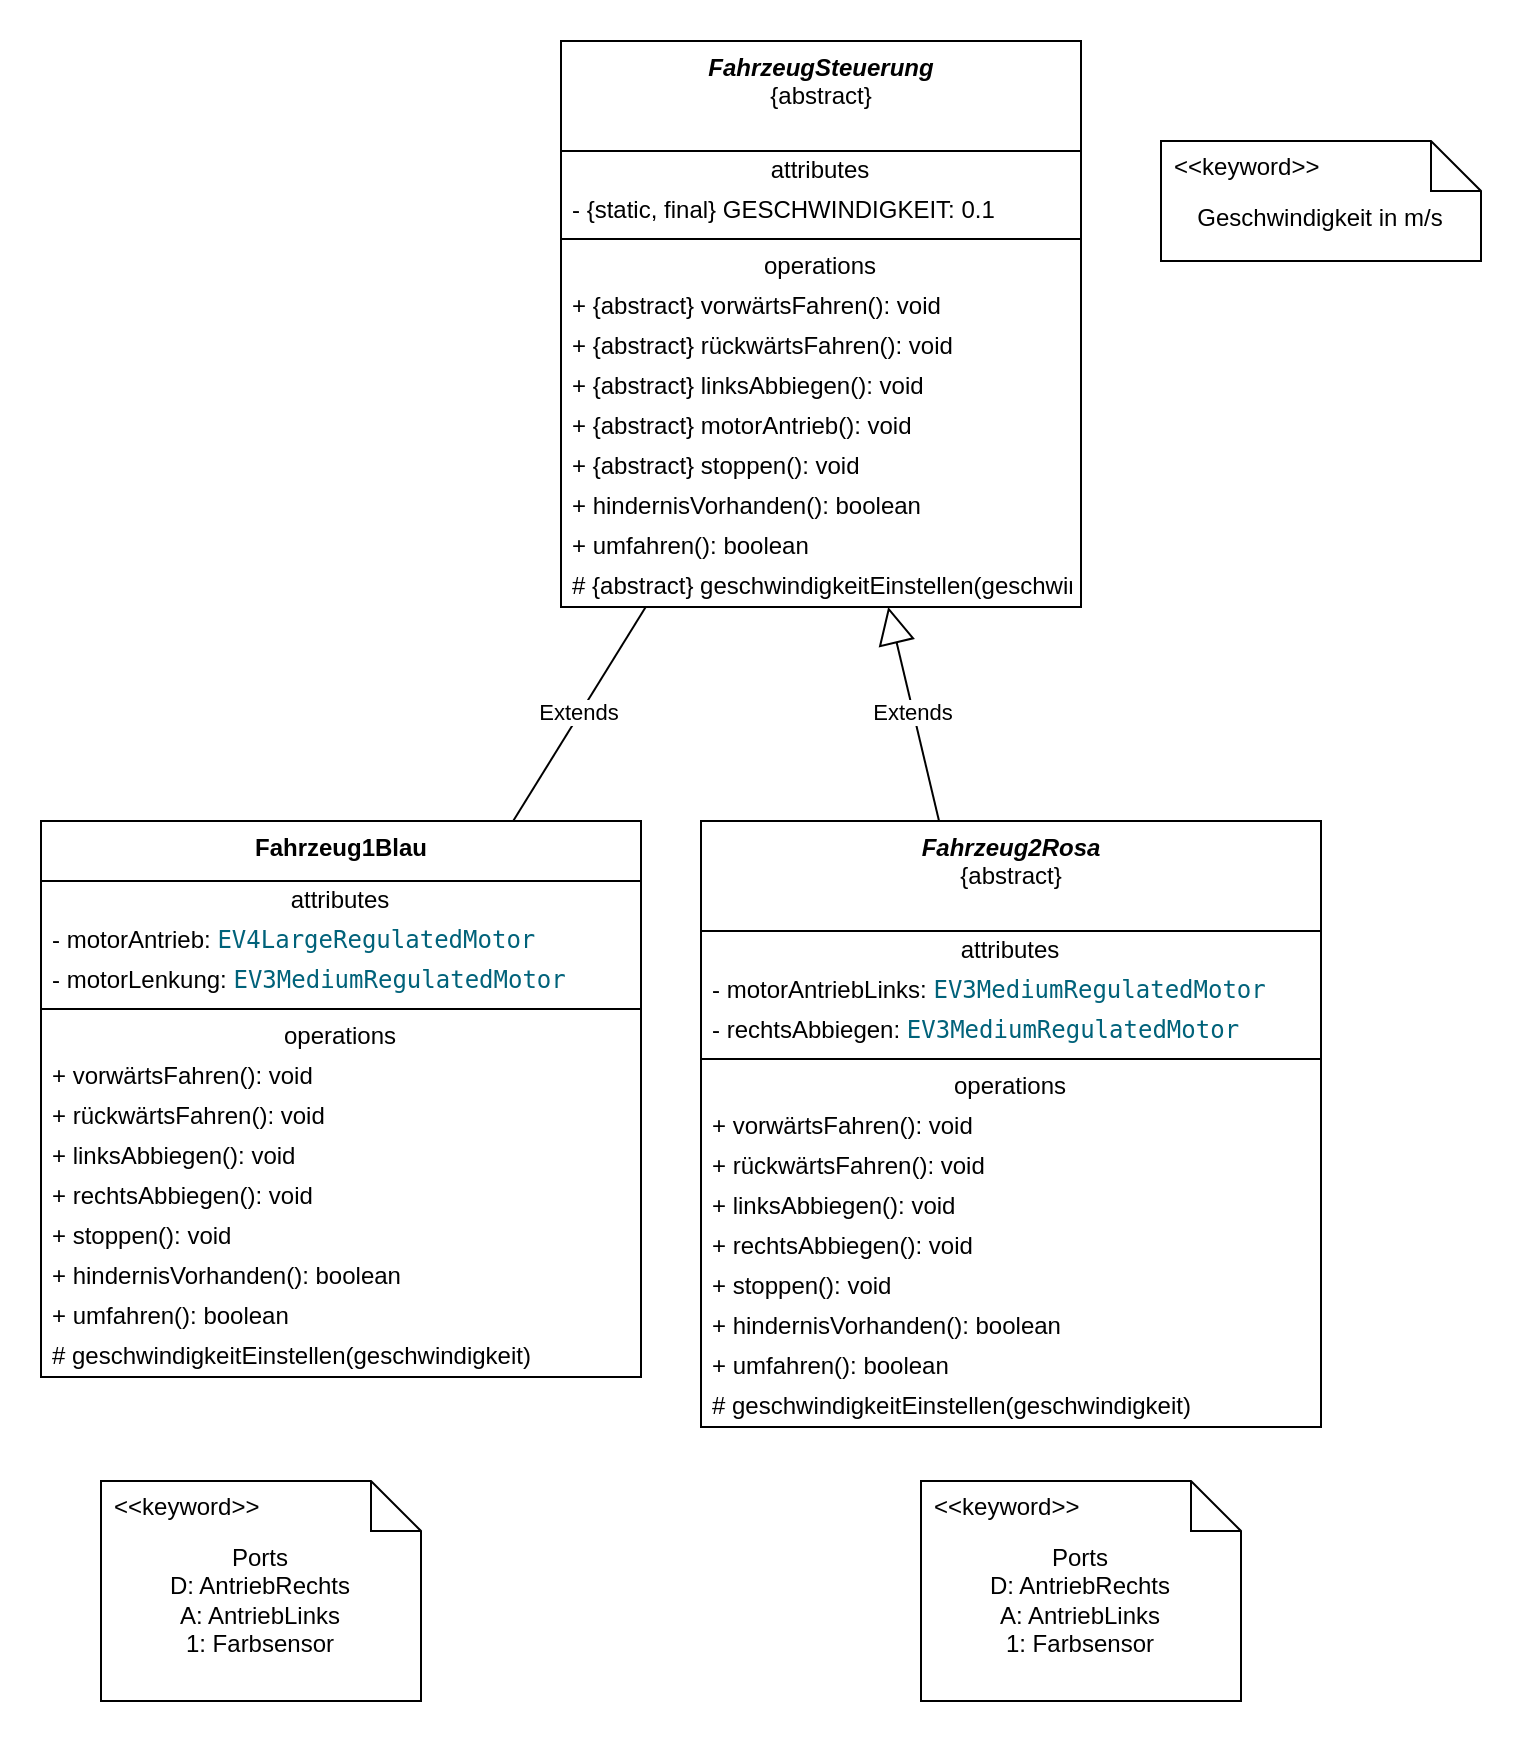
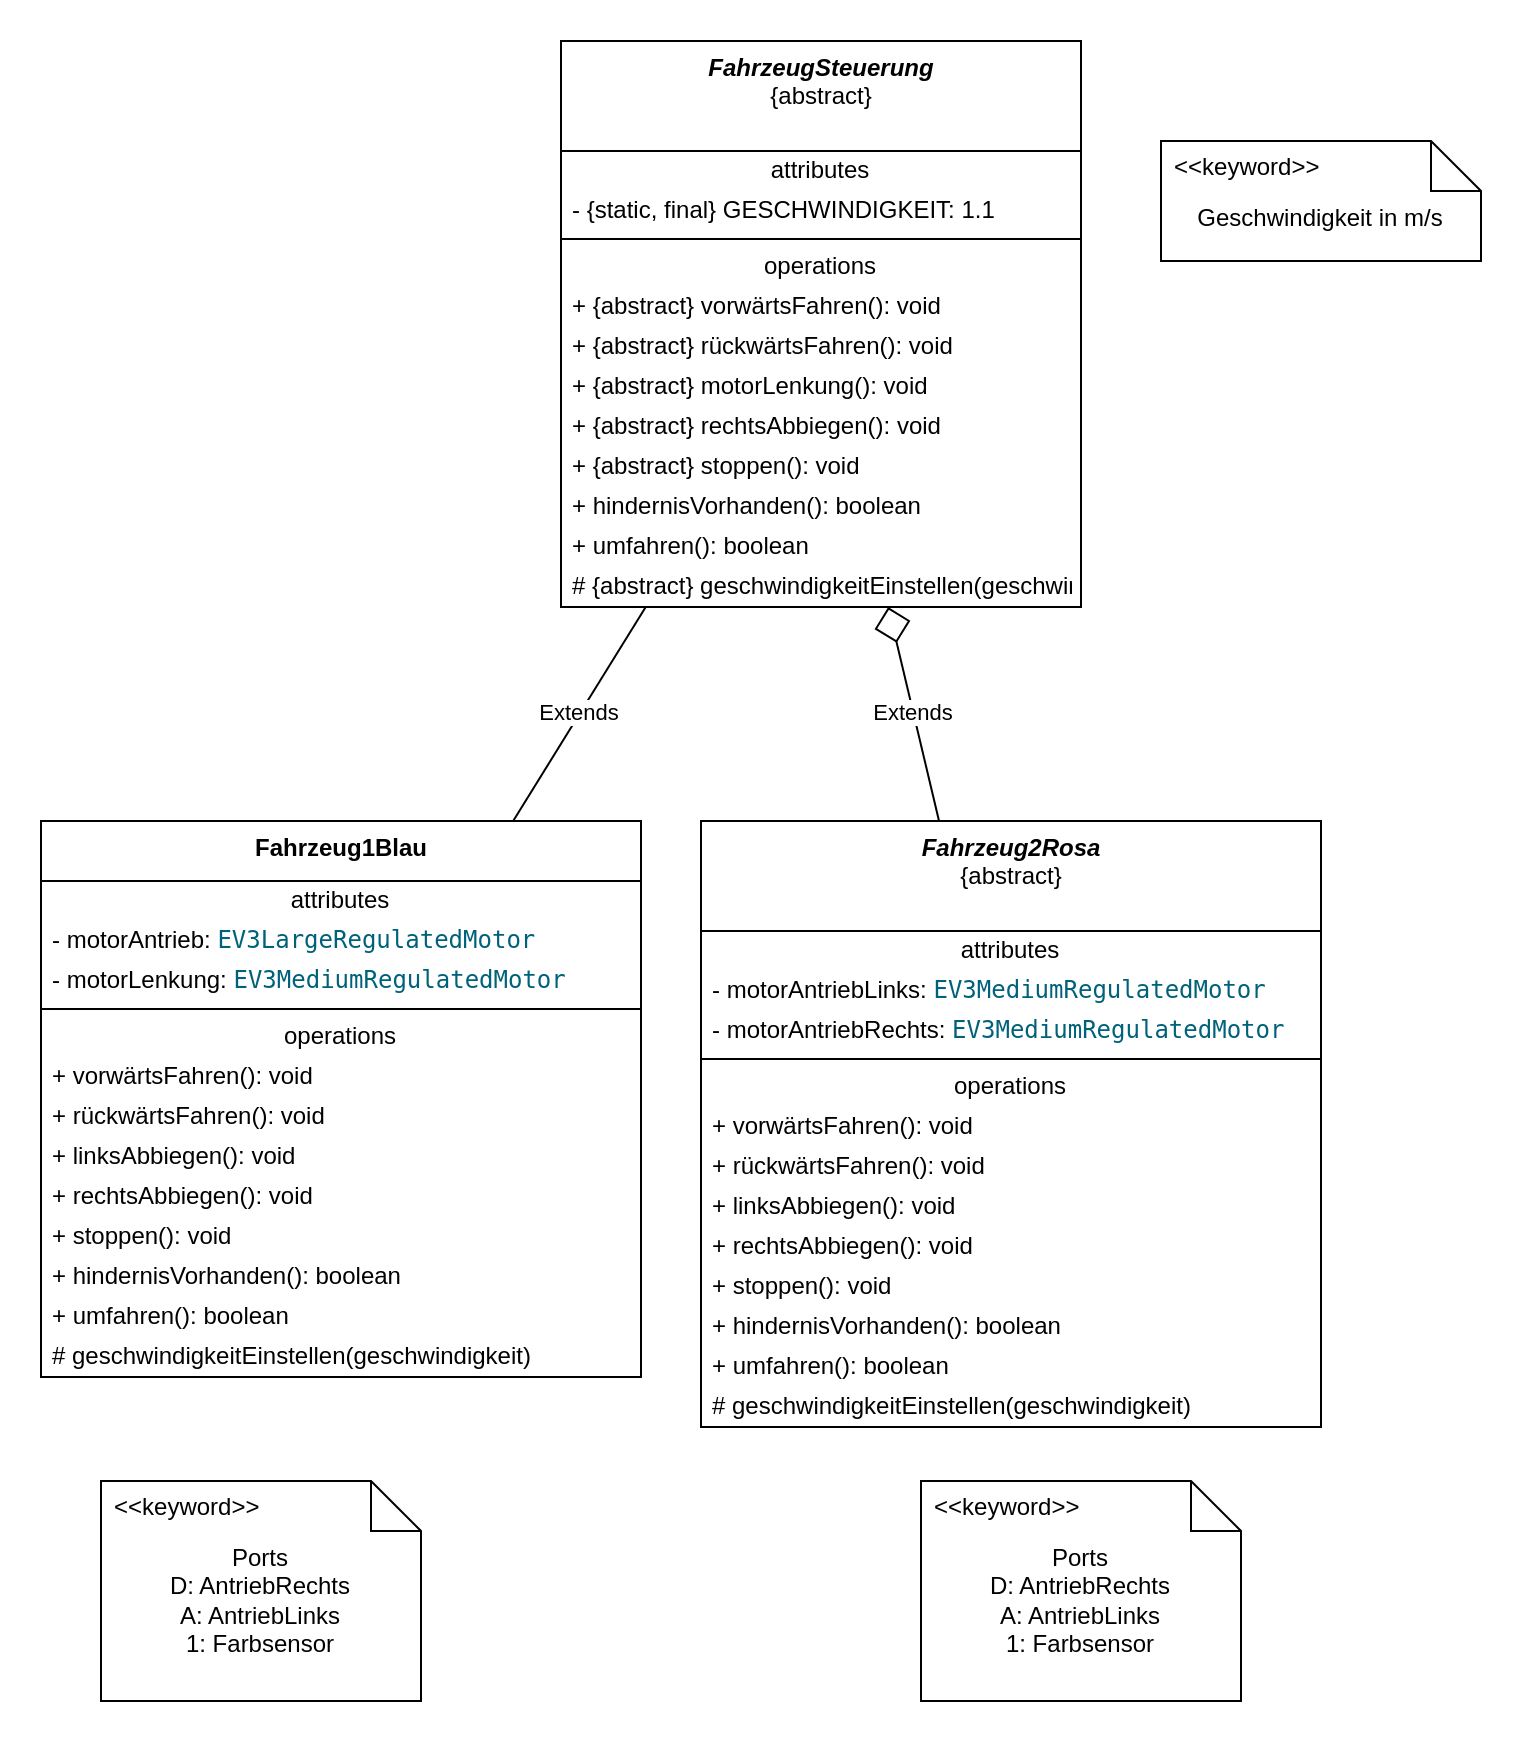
(797, 211) -> (797, 211)
(783, 387) -> (785, 387)
(782, 427) -> (796, 427)
(897, 643) -> (897, 643)
(296, 941) -> (296, 941)
(973, 1031) -> (1000, 1031)
